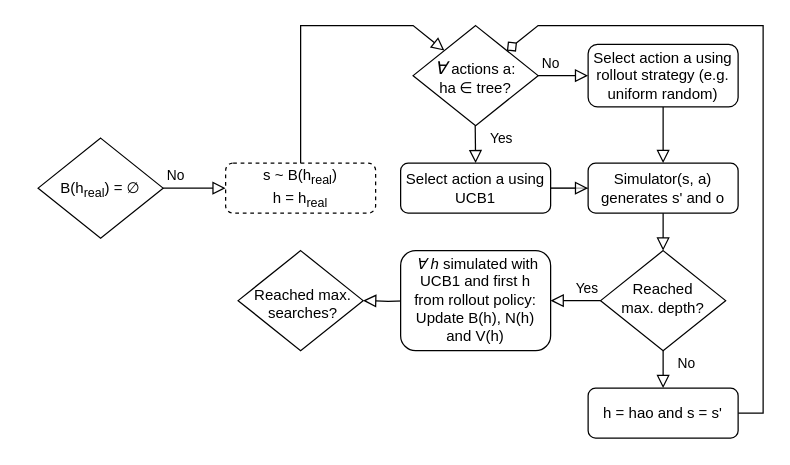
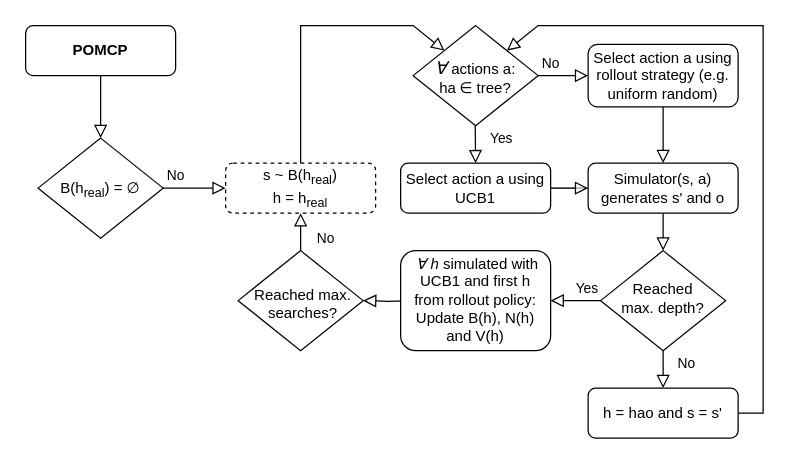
(518, 42) -> (518, 41)
none -> (101, 51)
none -> (101, 100)
none -> (301, 238)
